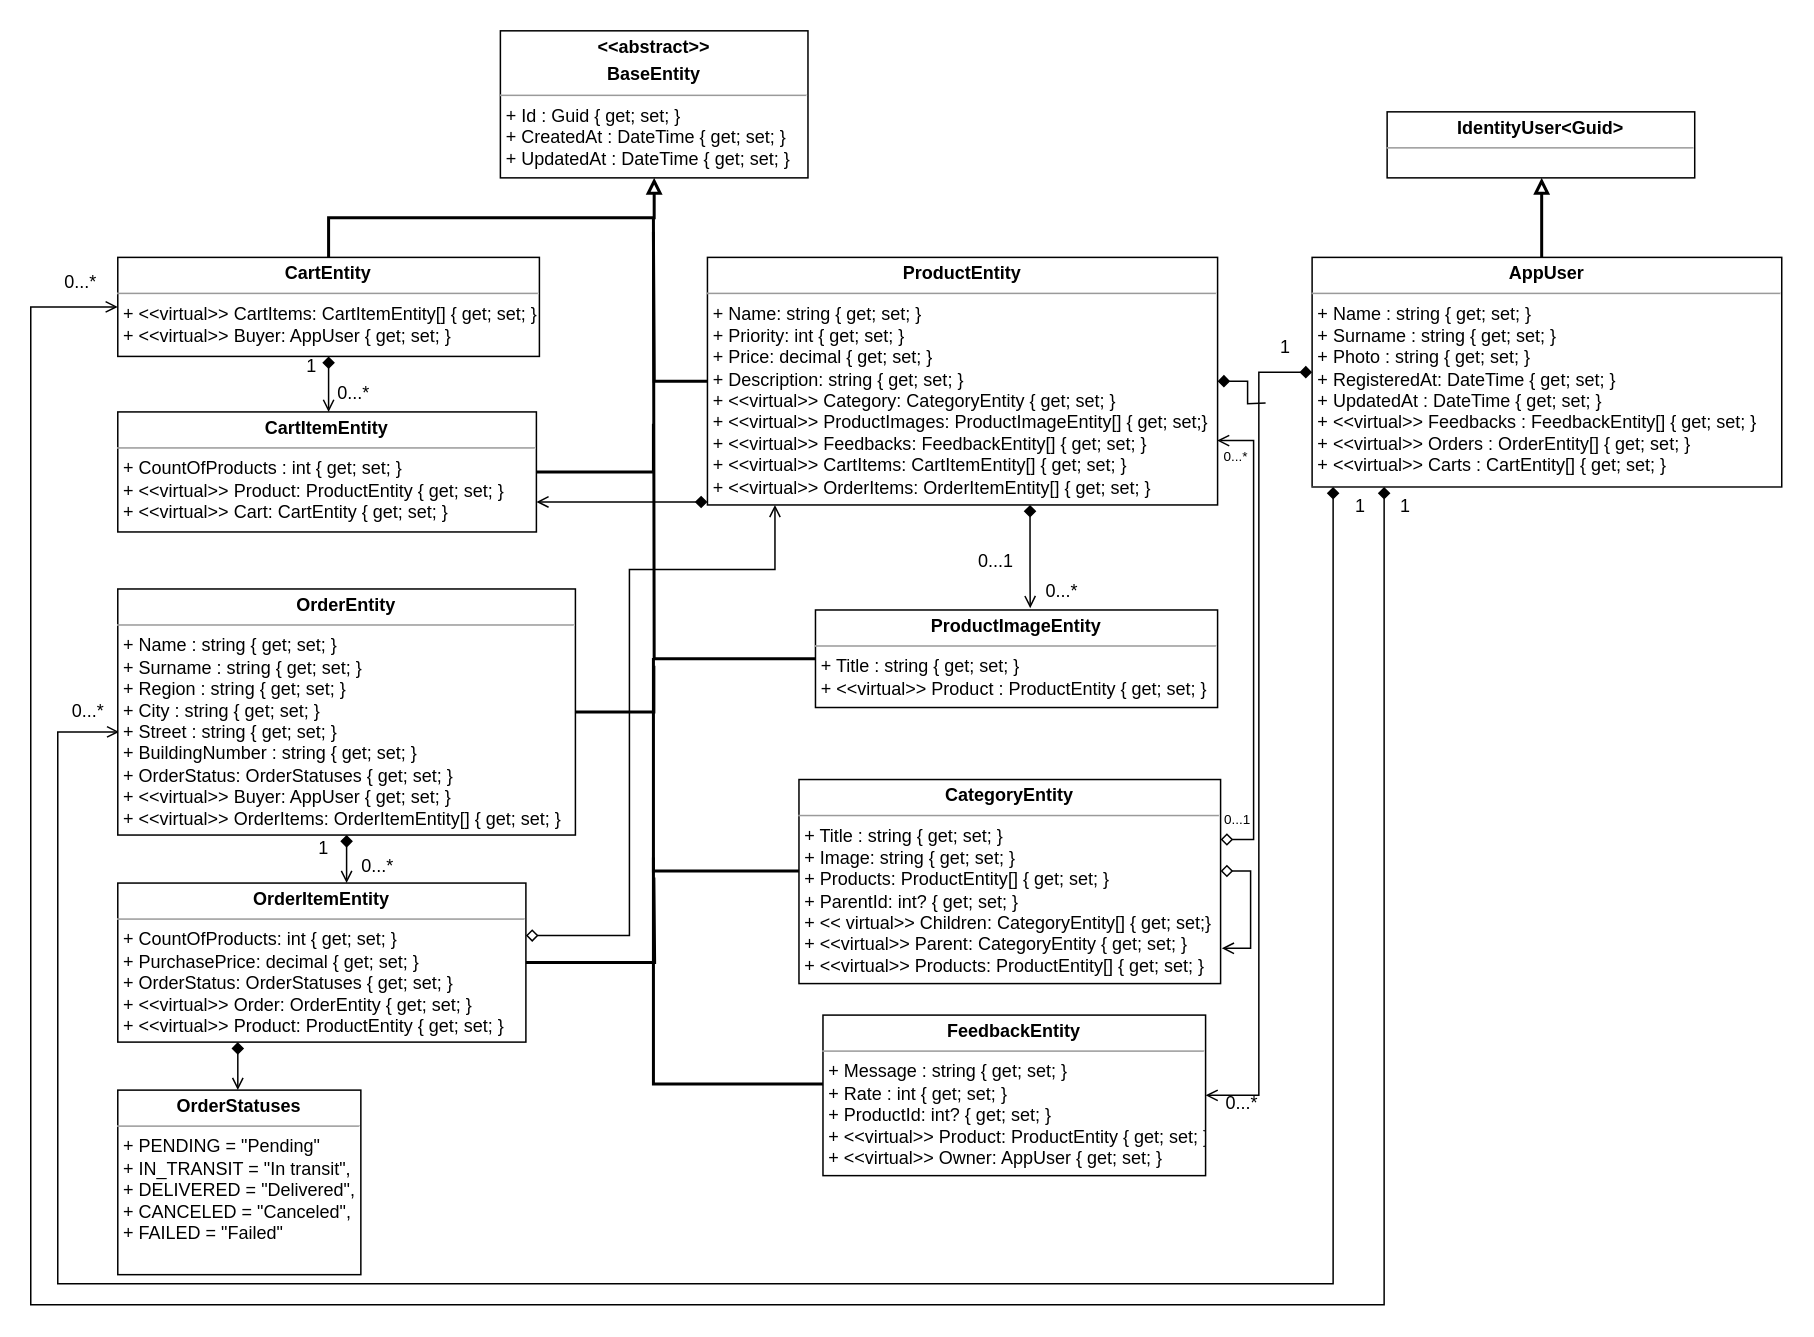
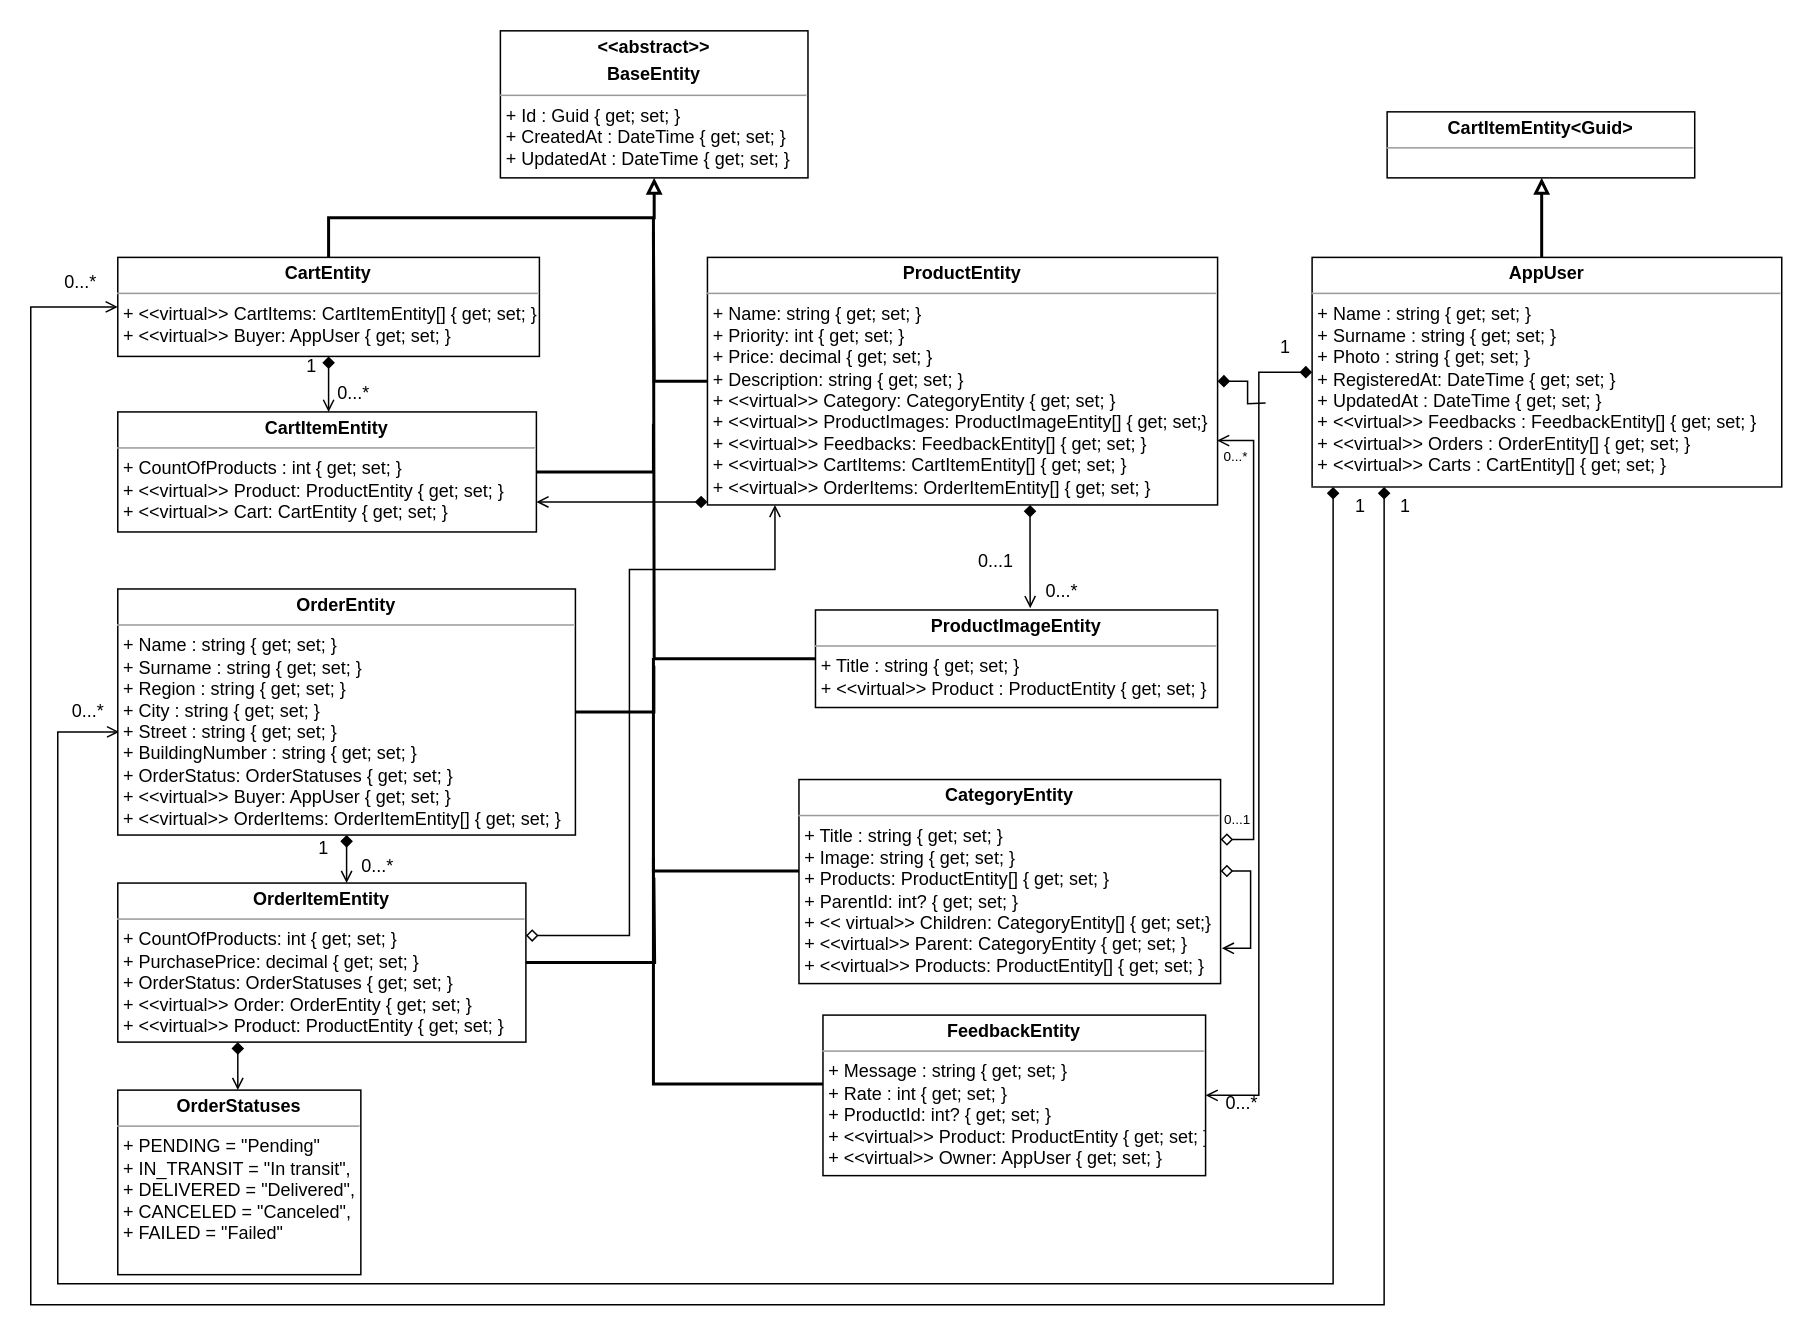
(1473, 123) -> (1483, 123)
